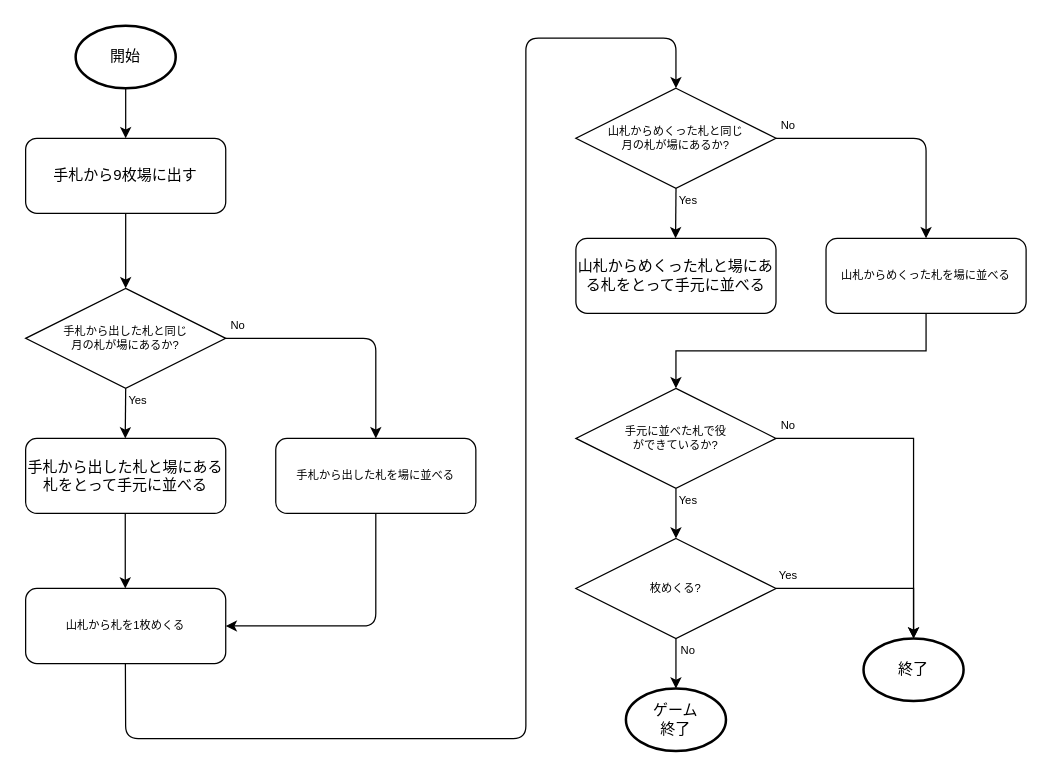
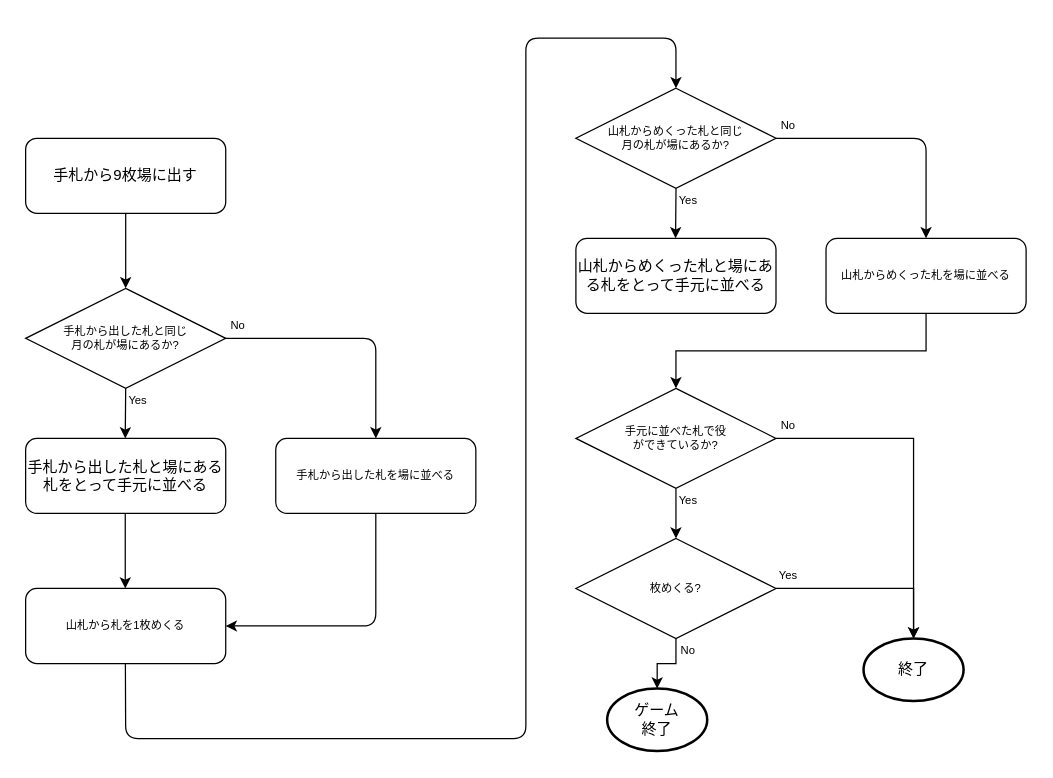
(126, 57) -> none
(126, 109) -> none
(676, 719) -> (657, 719)
